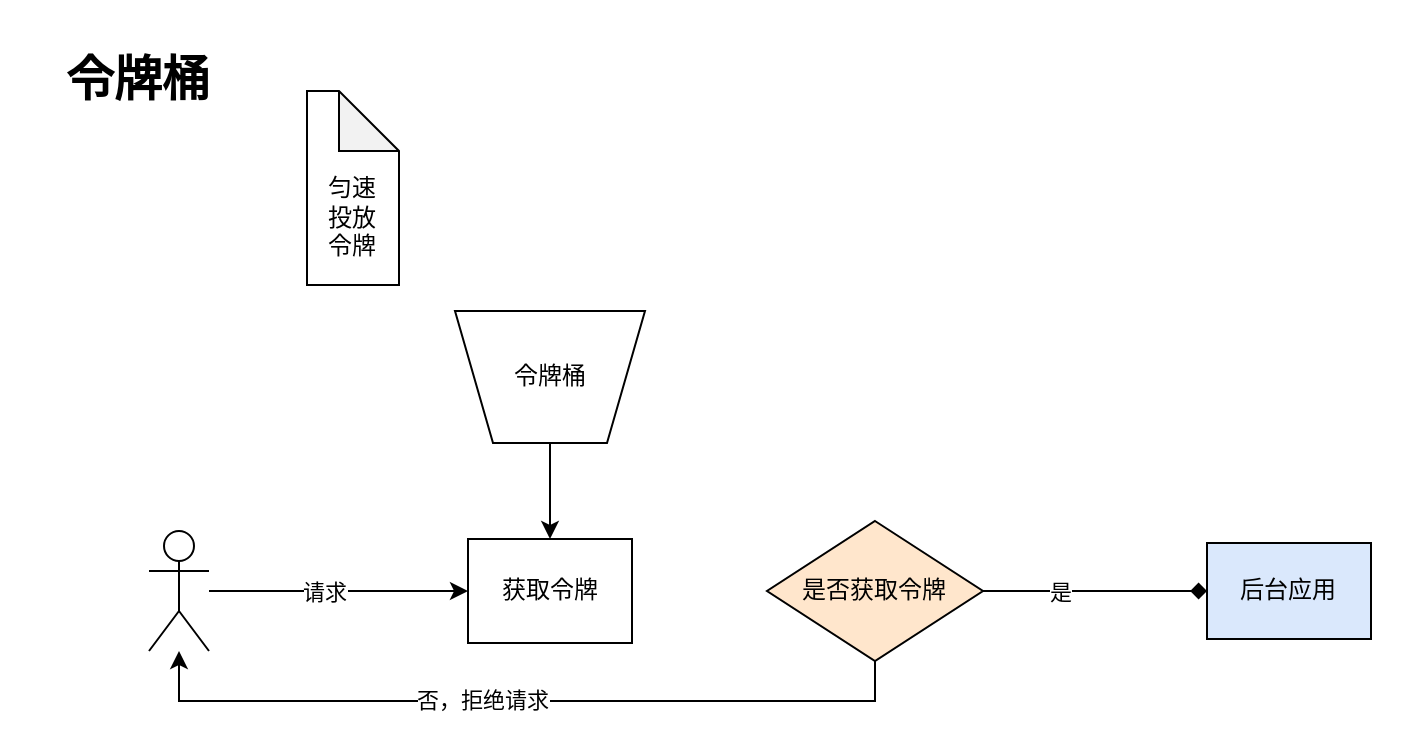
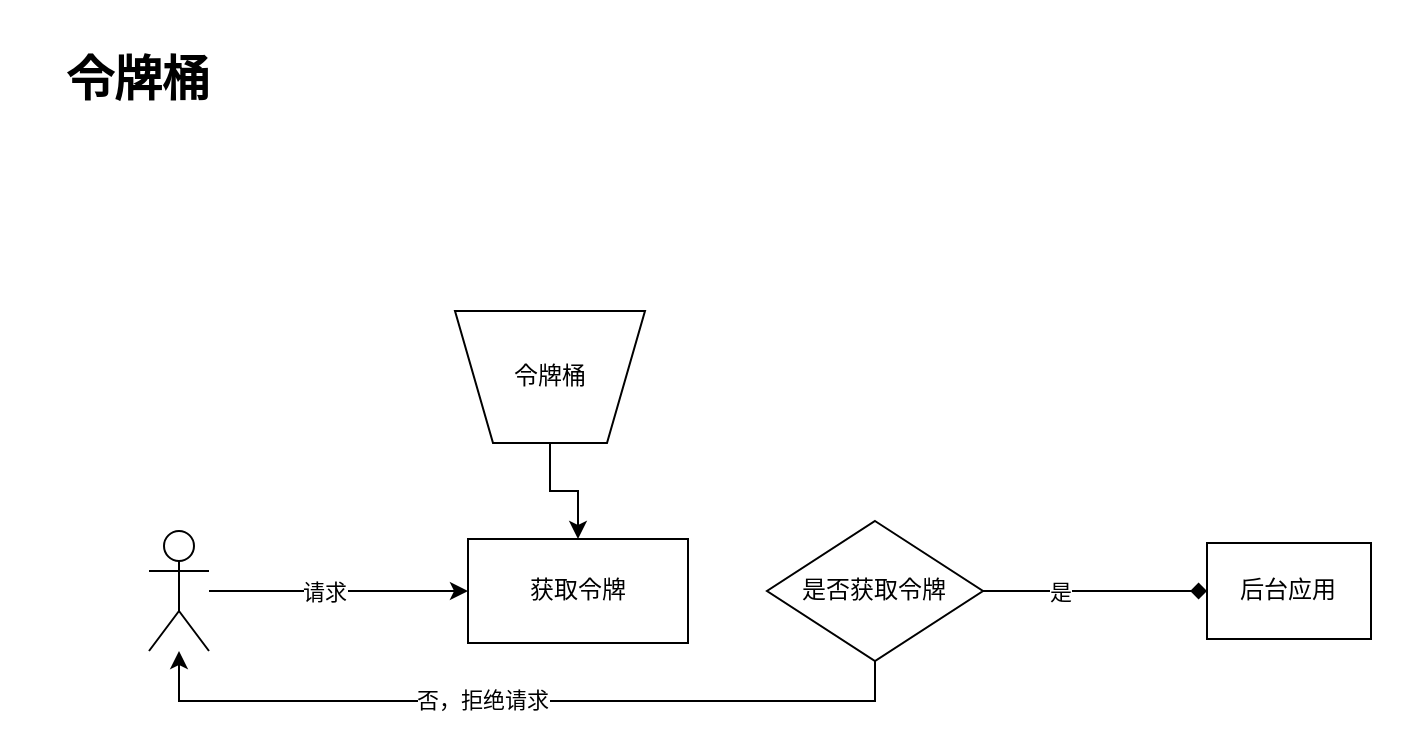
(353, 188) -> none
(550, 591) -> (578, 591)
(875, 591) -> (875, 591)
(1289, 591) -> (1289, 591)
